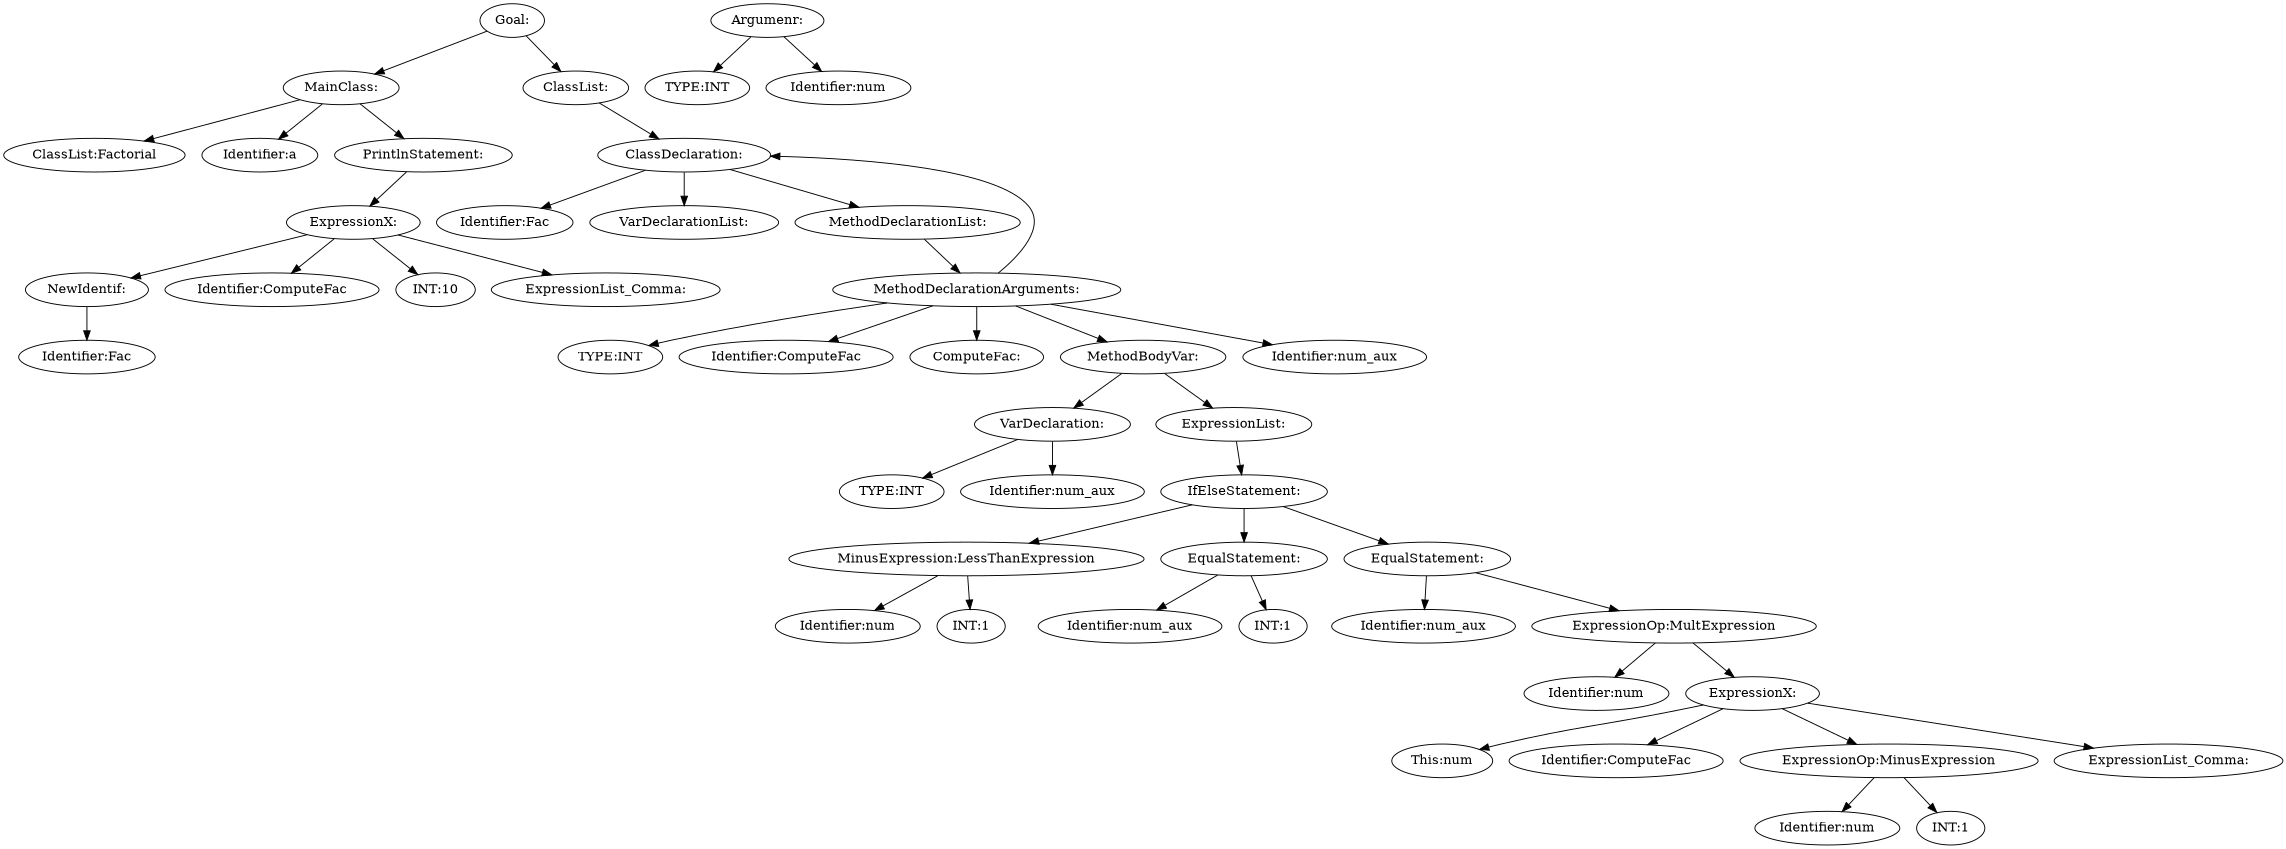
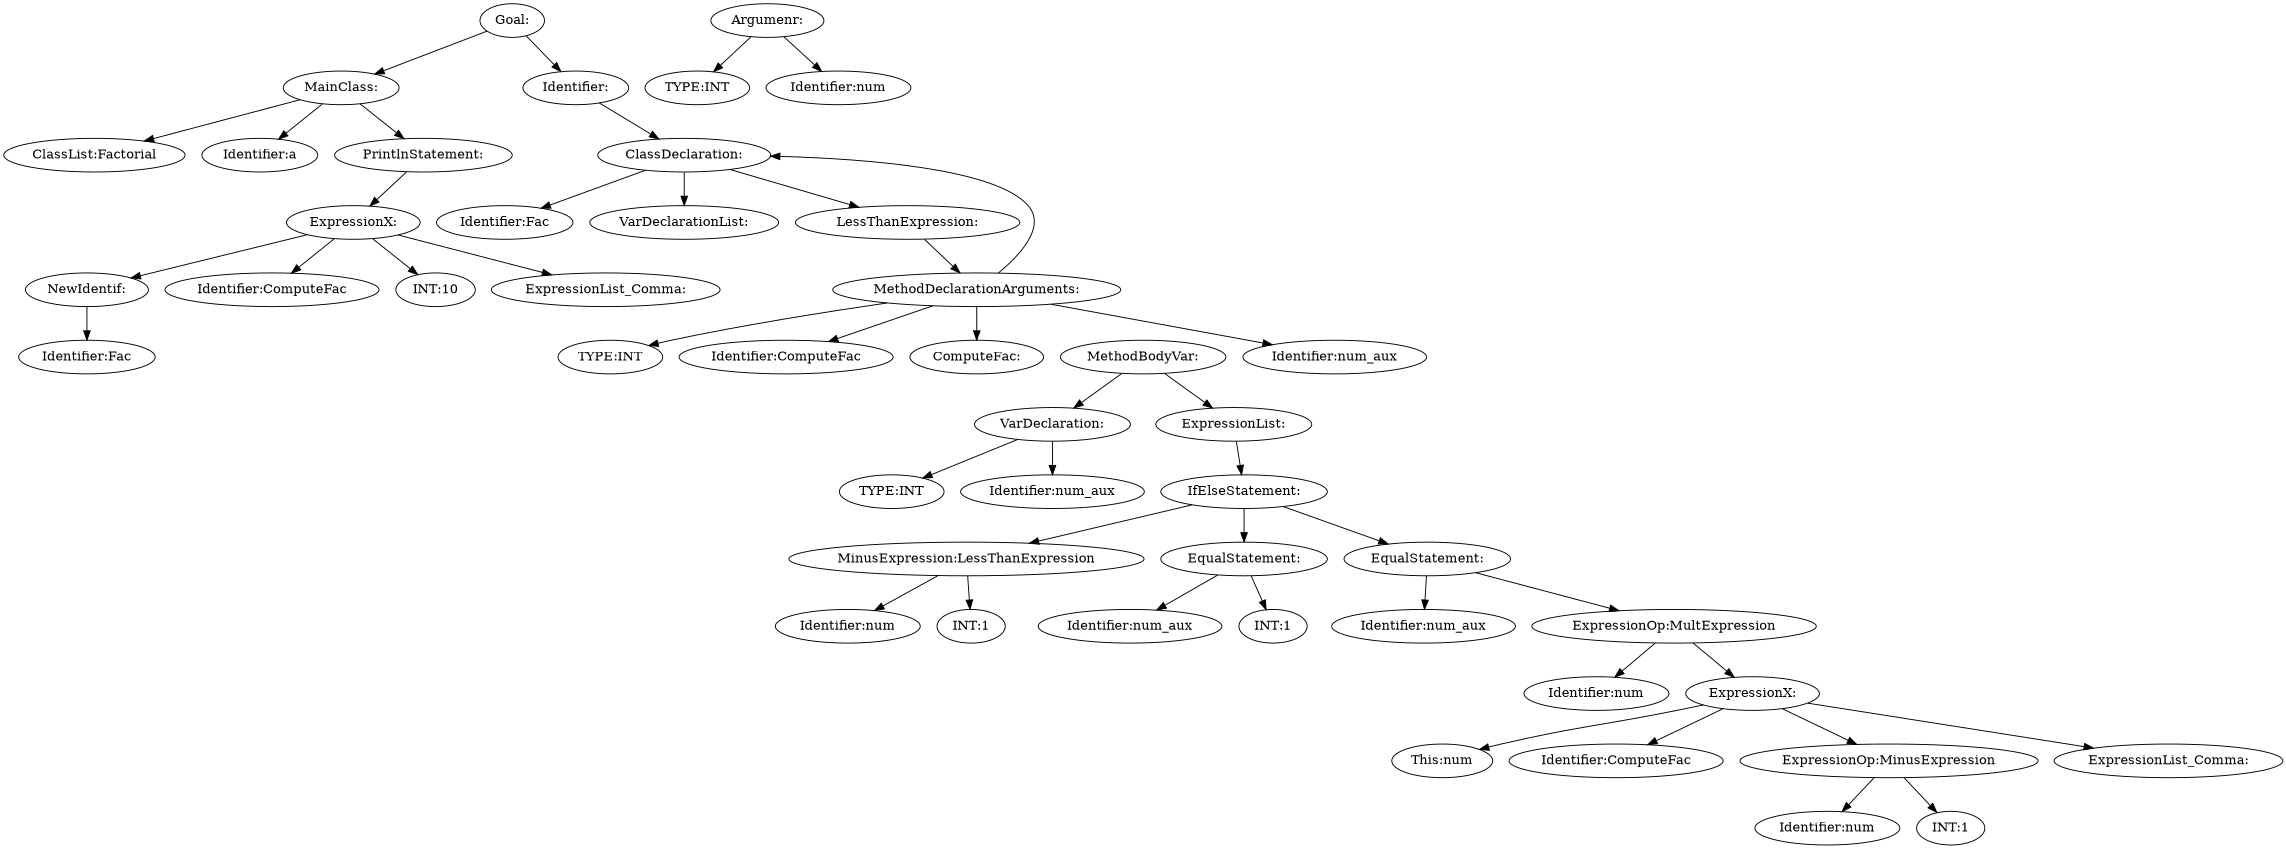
(576, 88) -> (576, 88)
(908, 222) -> (908, 222)
(1057, 322) -> none
